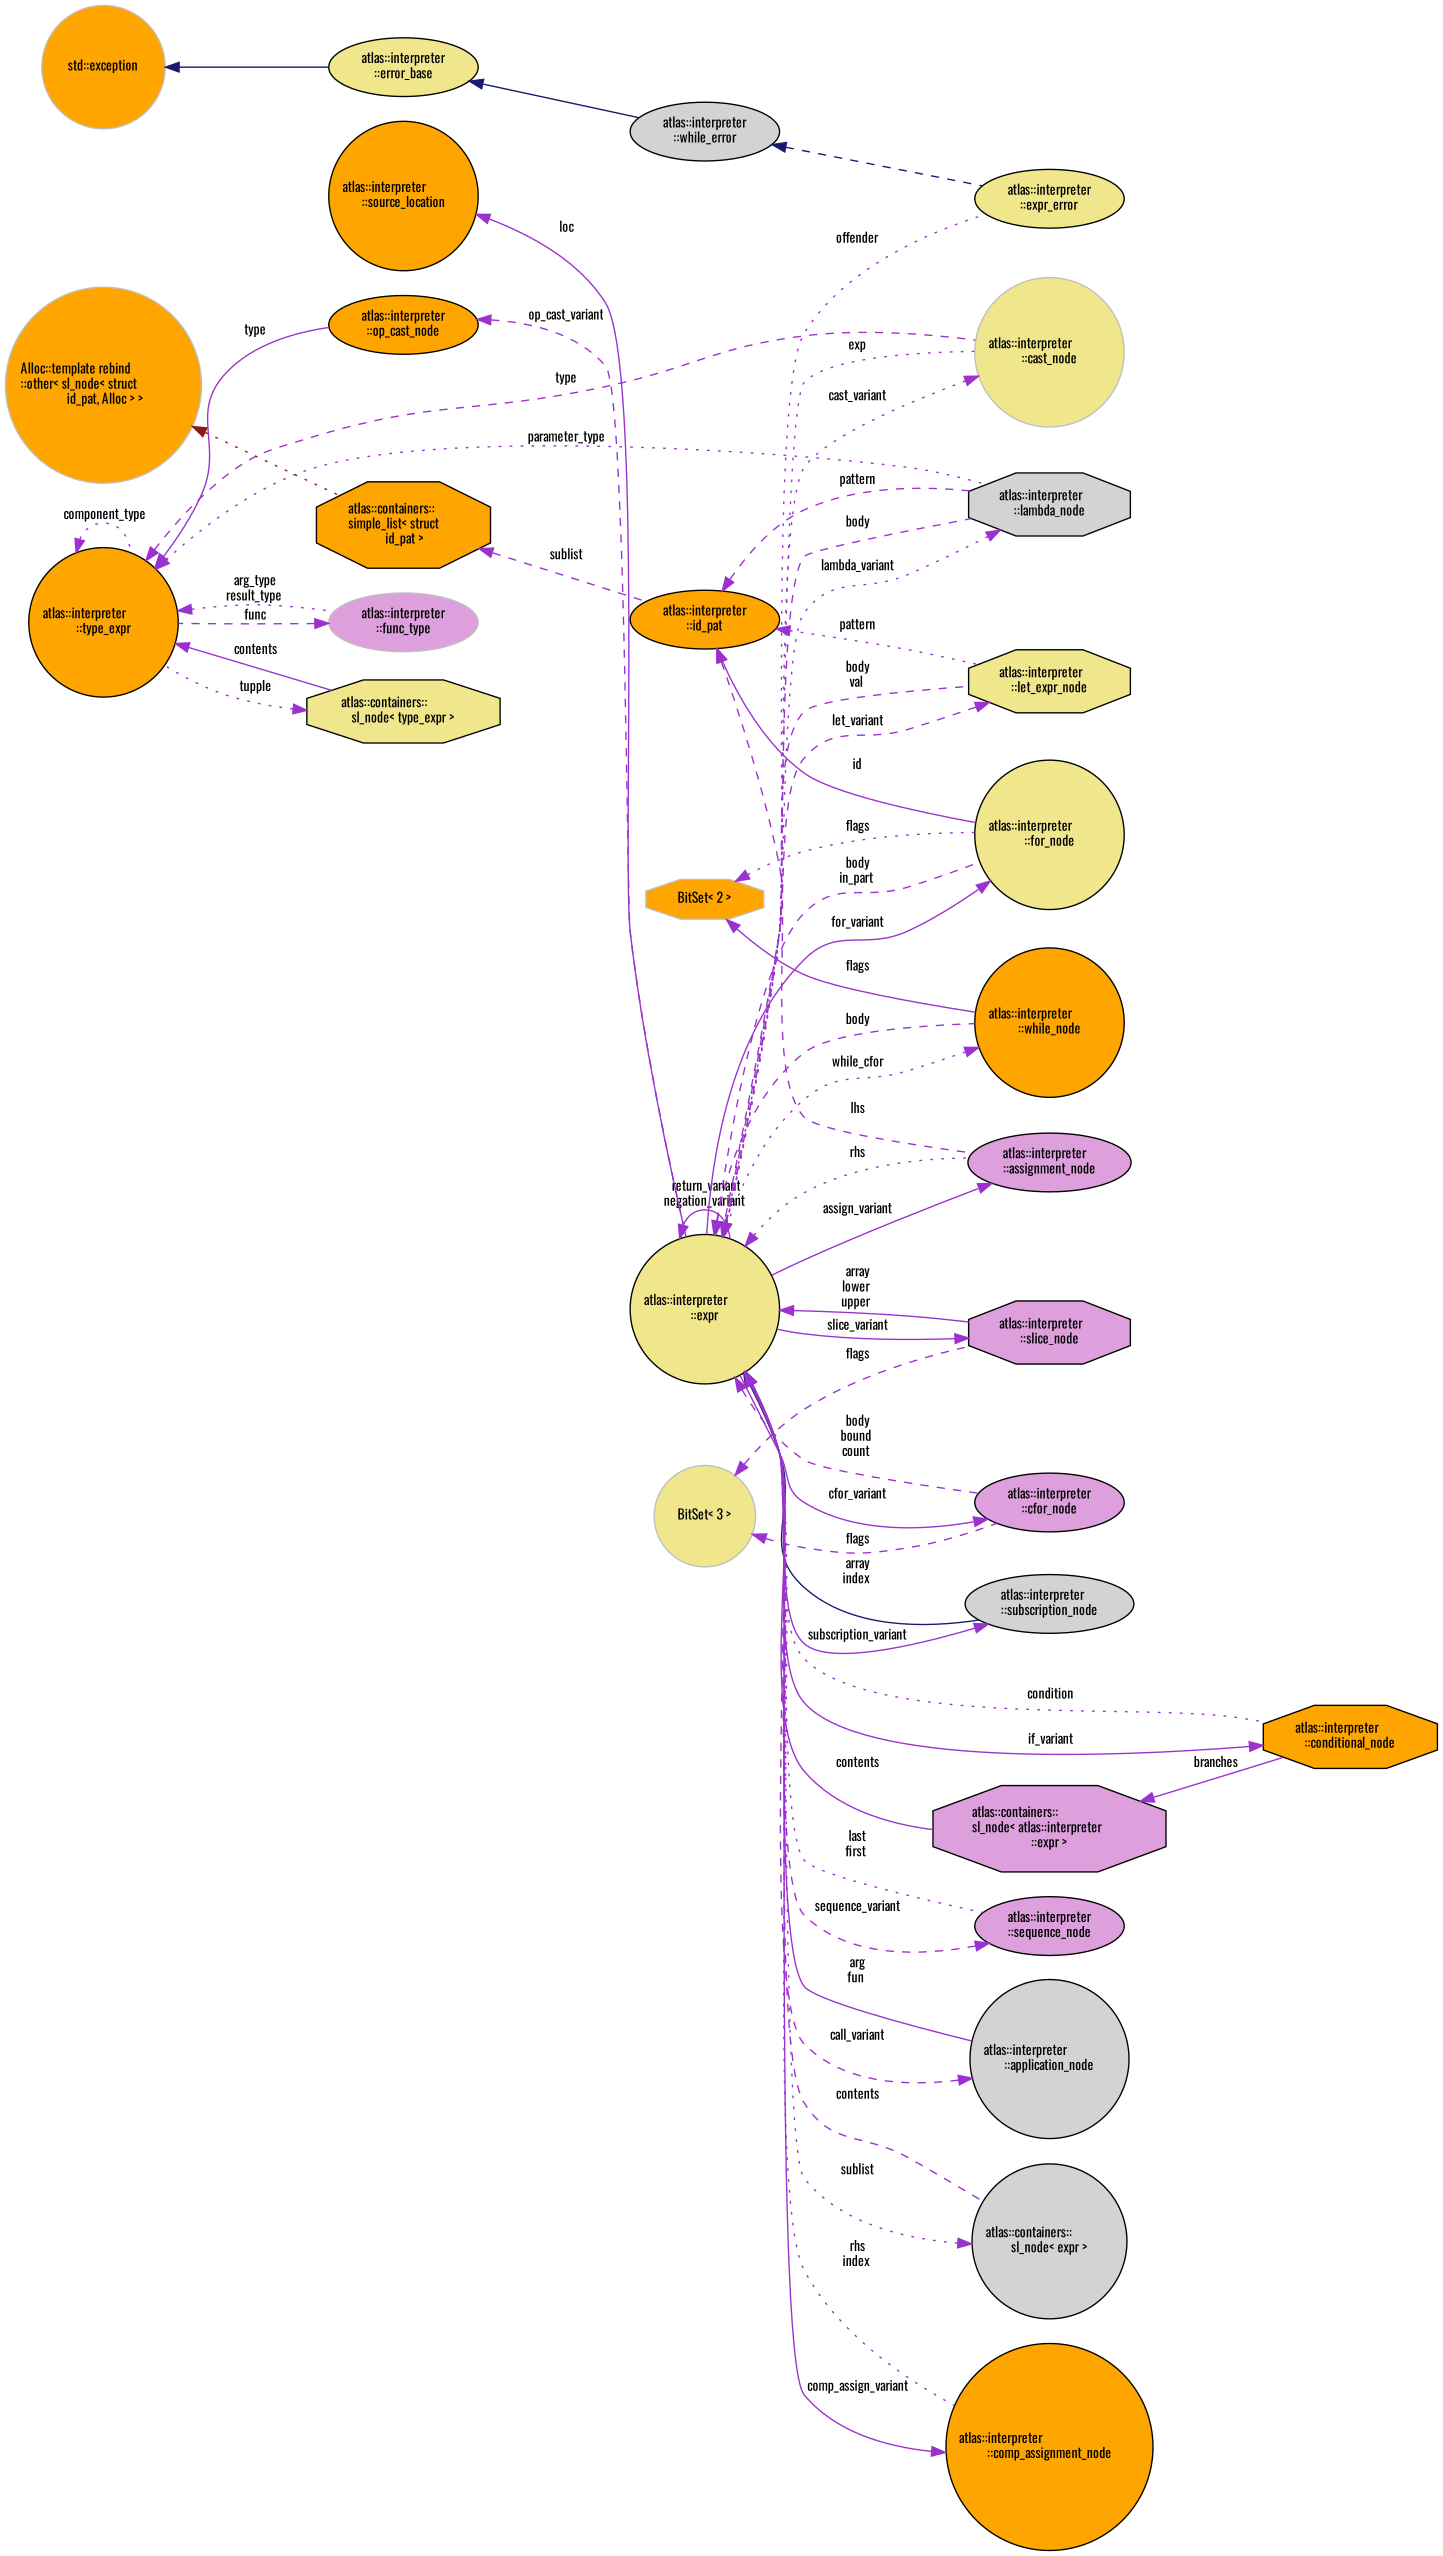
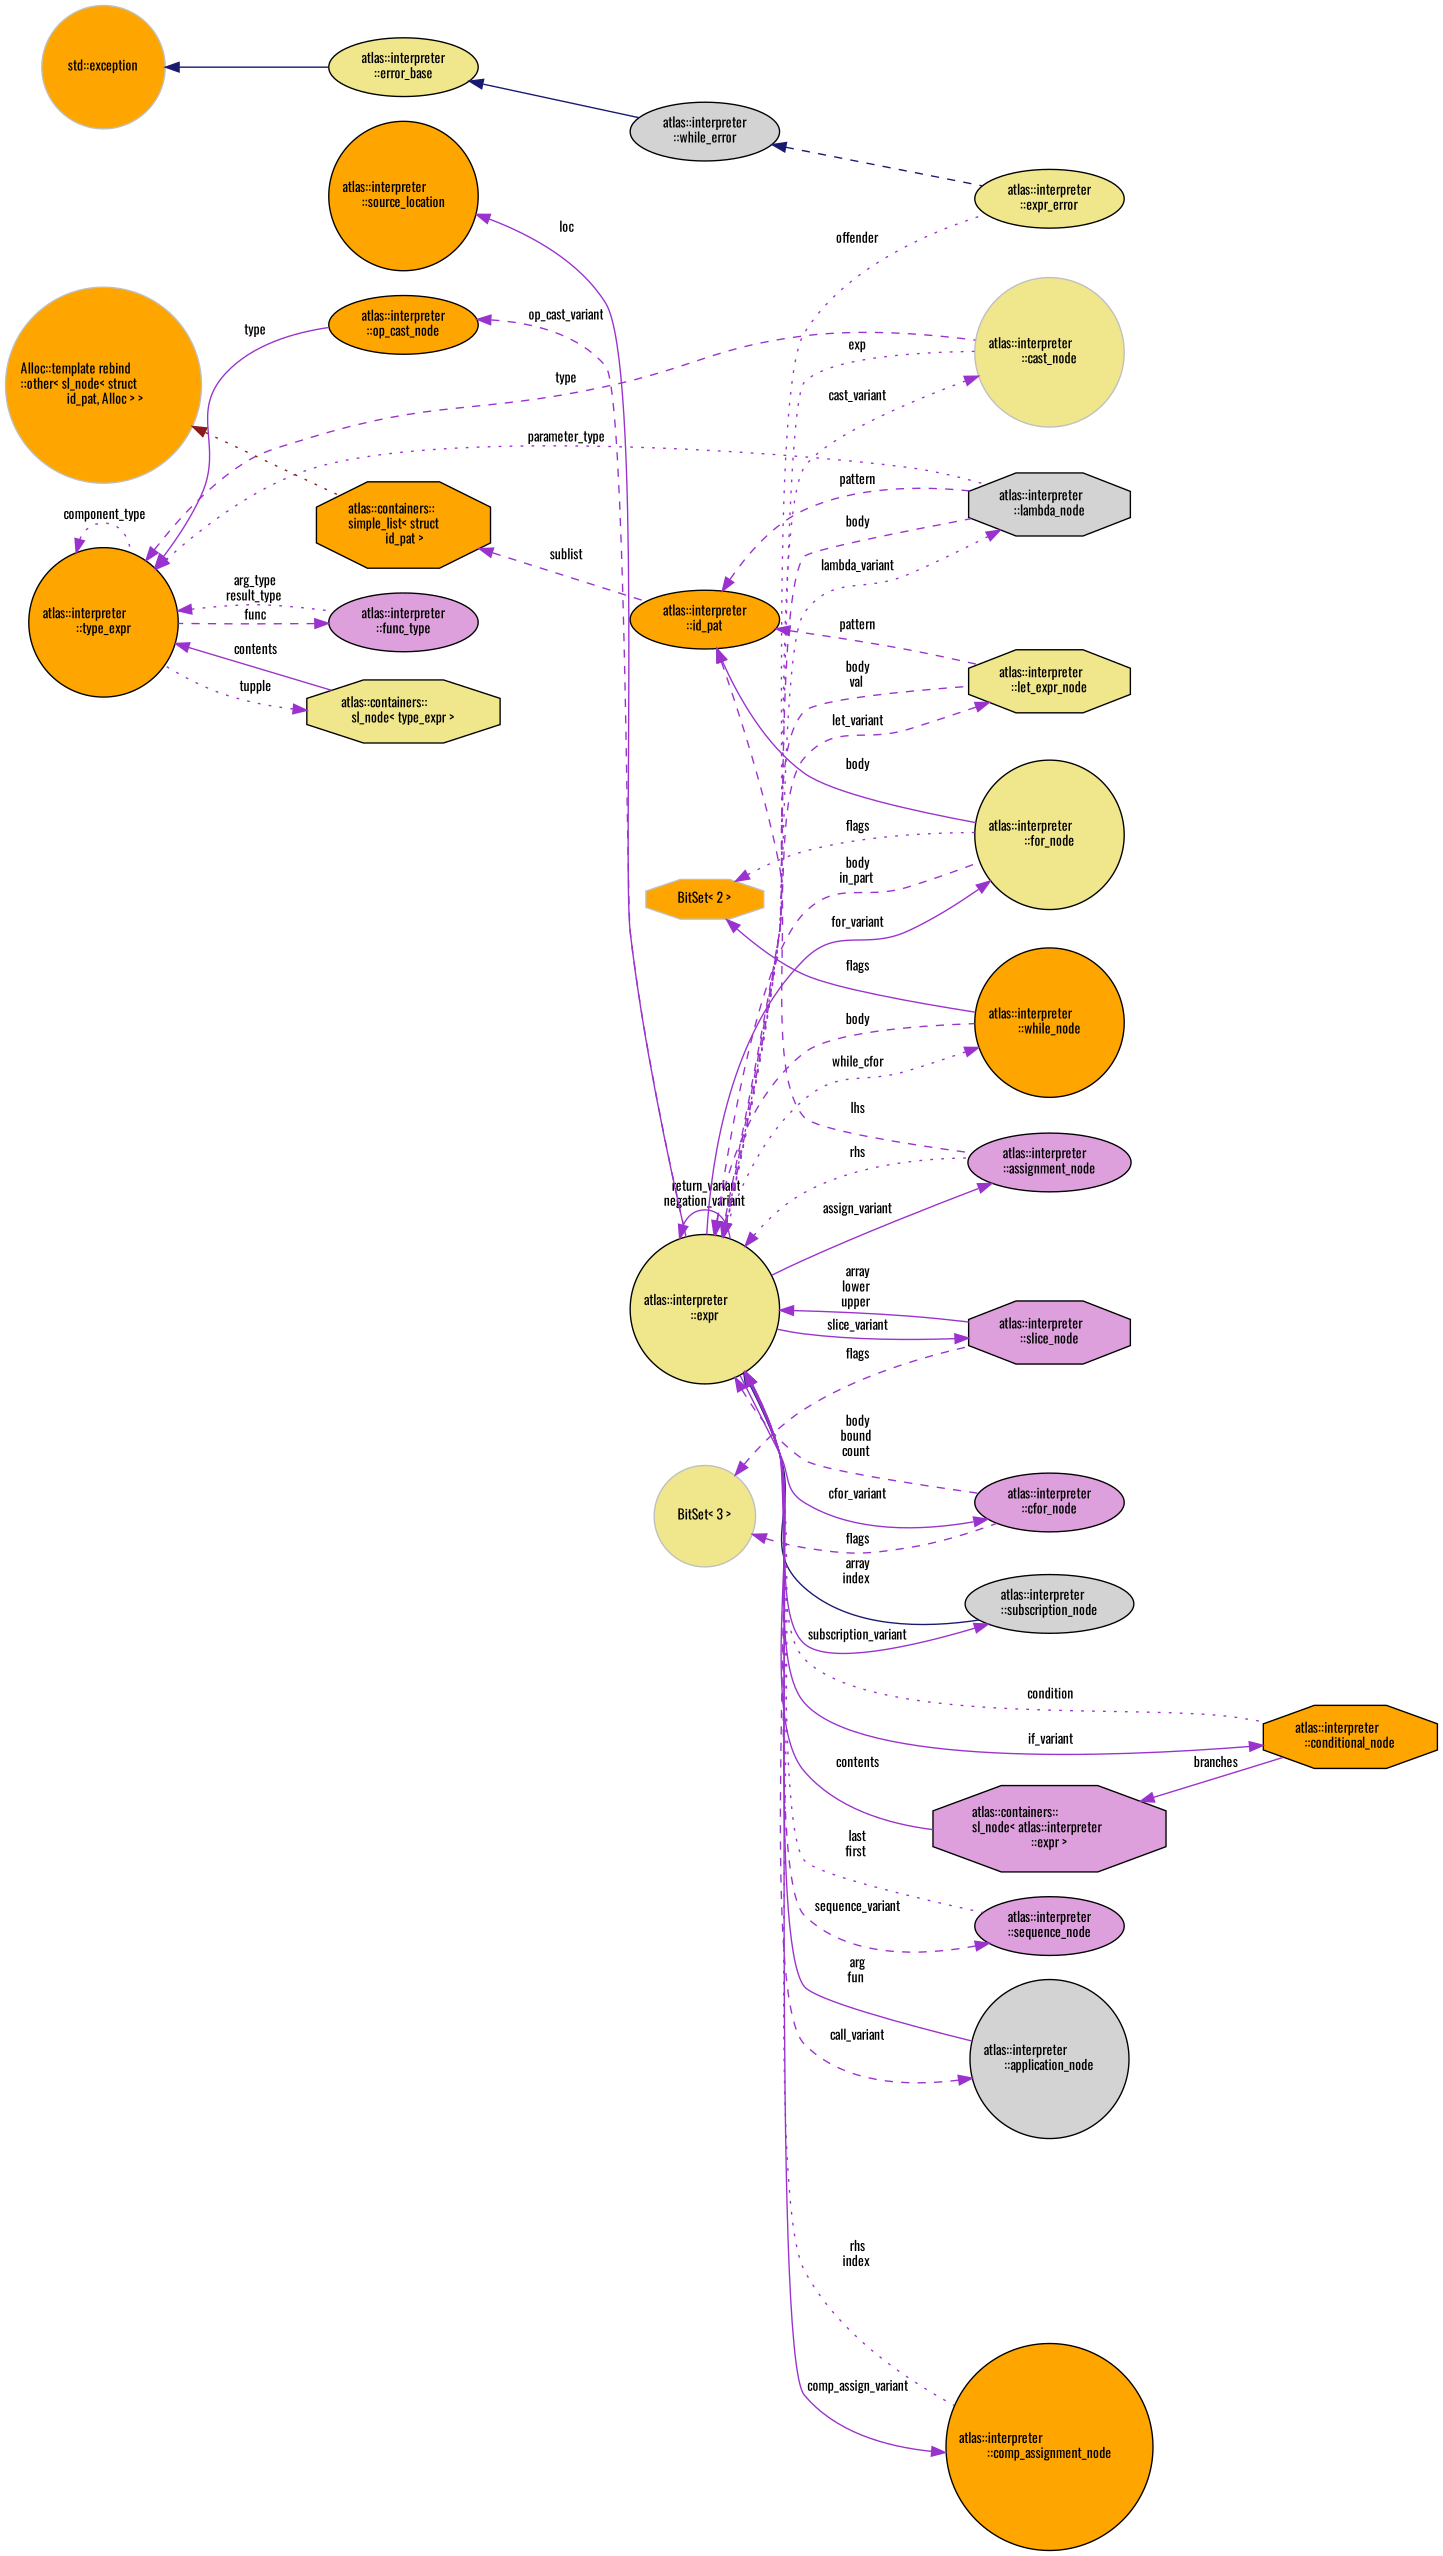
(403, 622) -> (403, 622)
(884, 645) -> (884, 645)
(856, 766) -> (856, 766)
(1049, 2241) -> none
